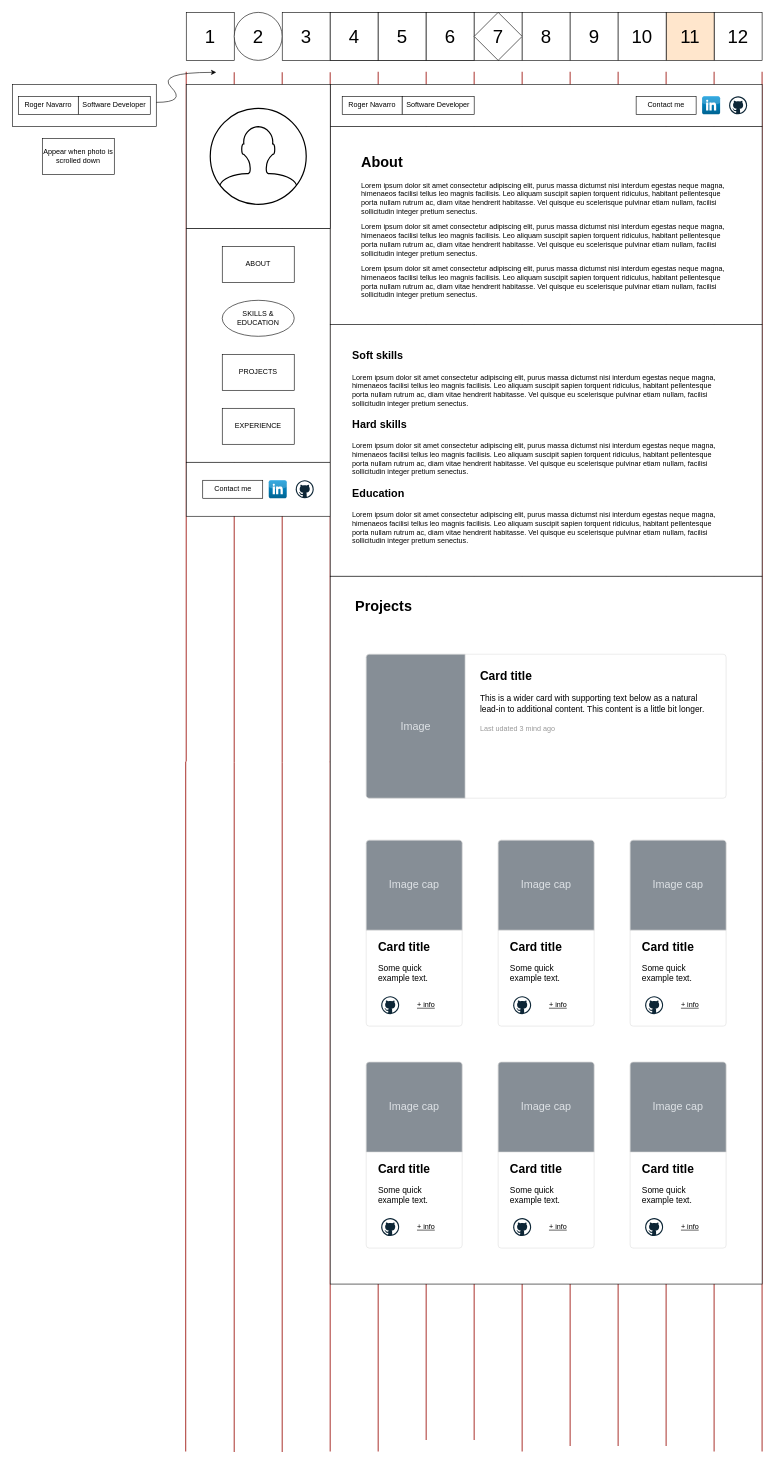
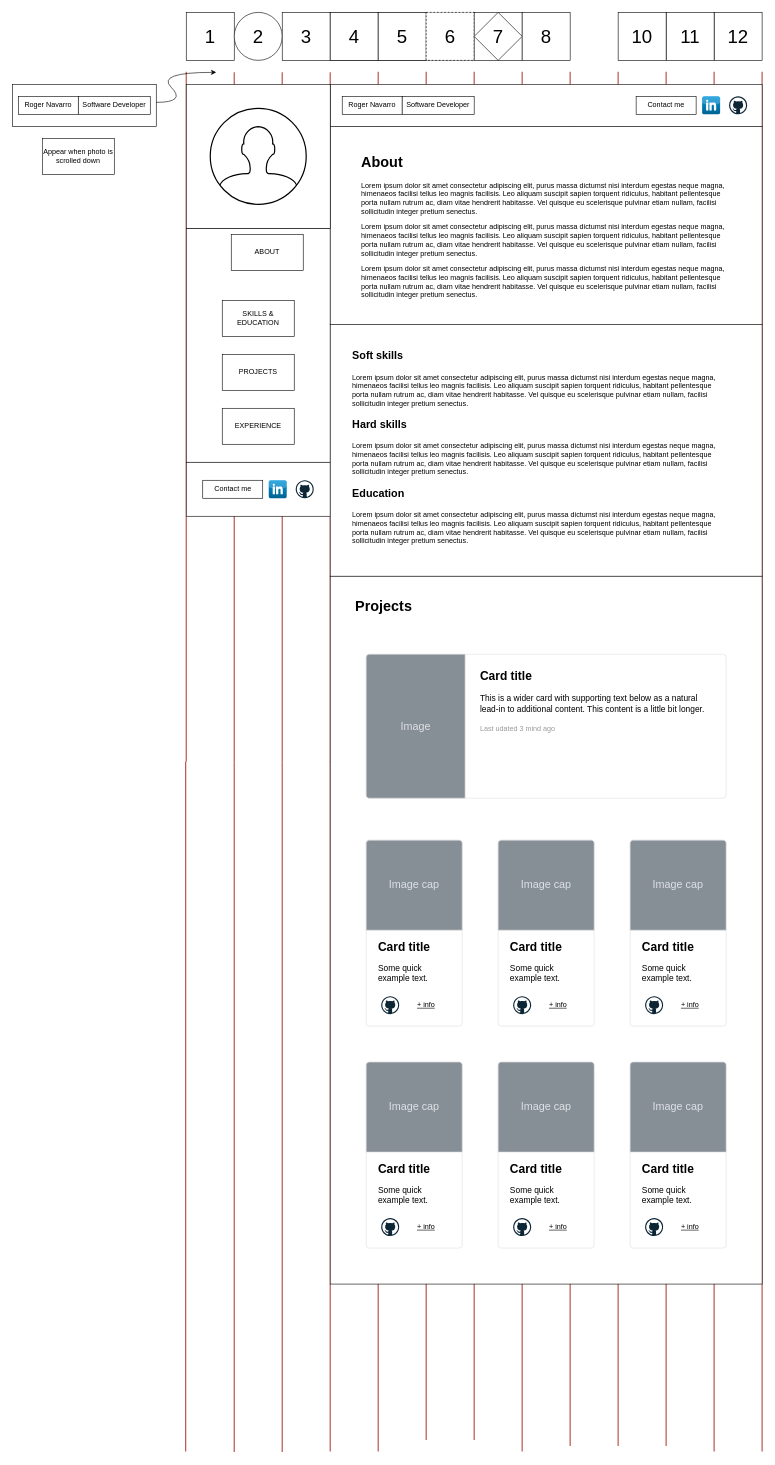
(450, 36) -> (450, 36)
(594, 36) -> none
(690, 36) -> (690, 36)
(258, 264) -> (267, 252)
(258, 318) -> (258, 318)
